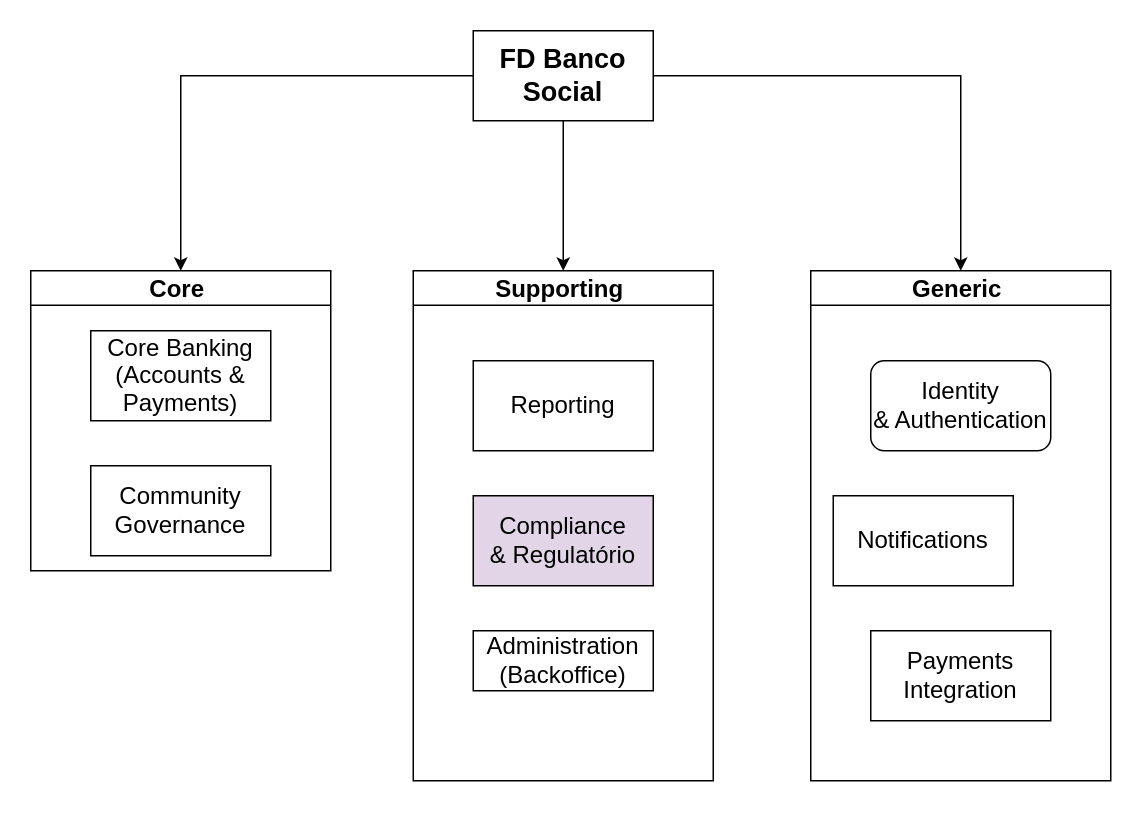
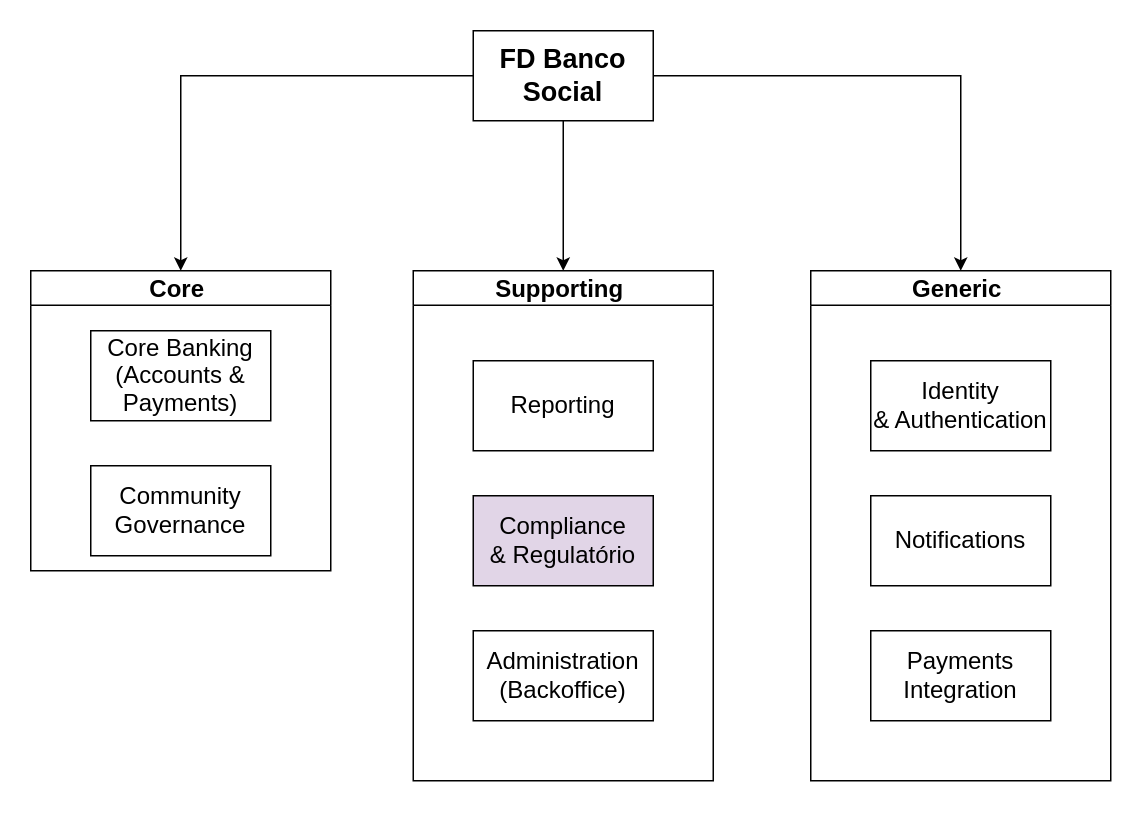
(961, 406) -> (961, 406)
(923, 541) -> (961, 541)
(563, 661) -> (563, 676)
